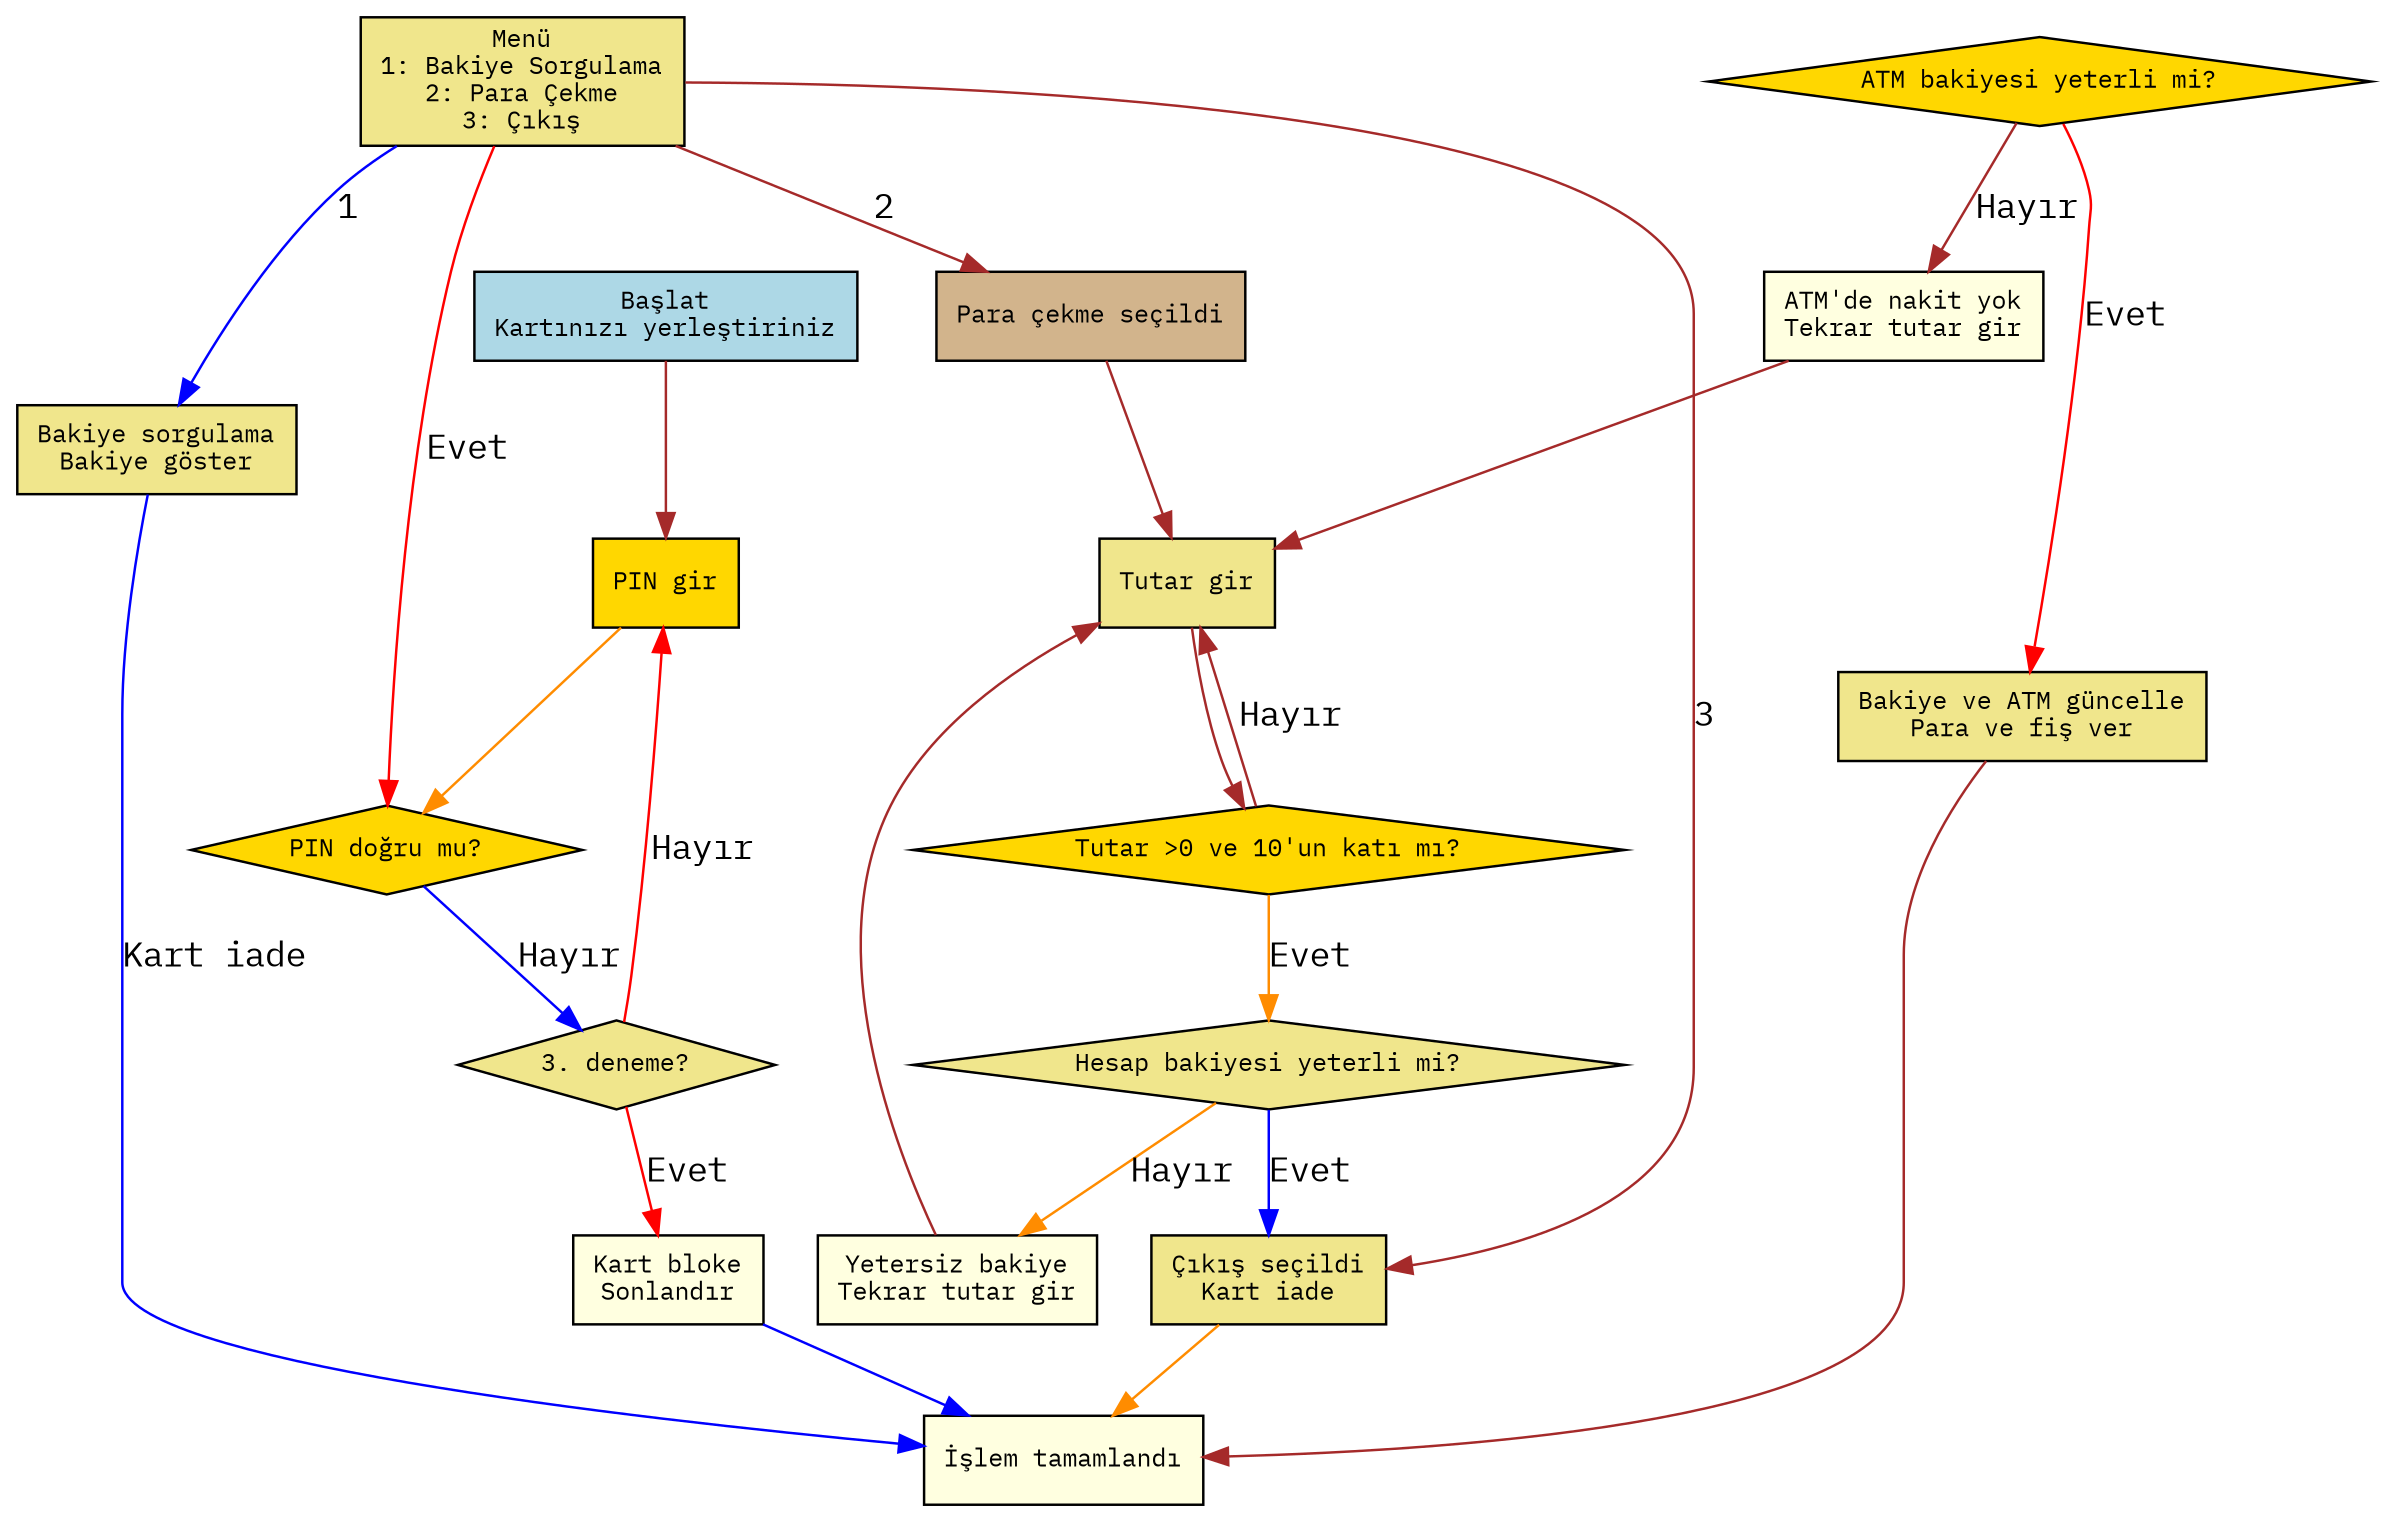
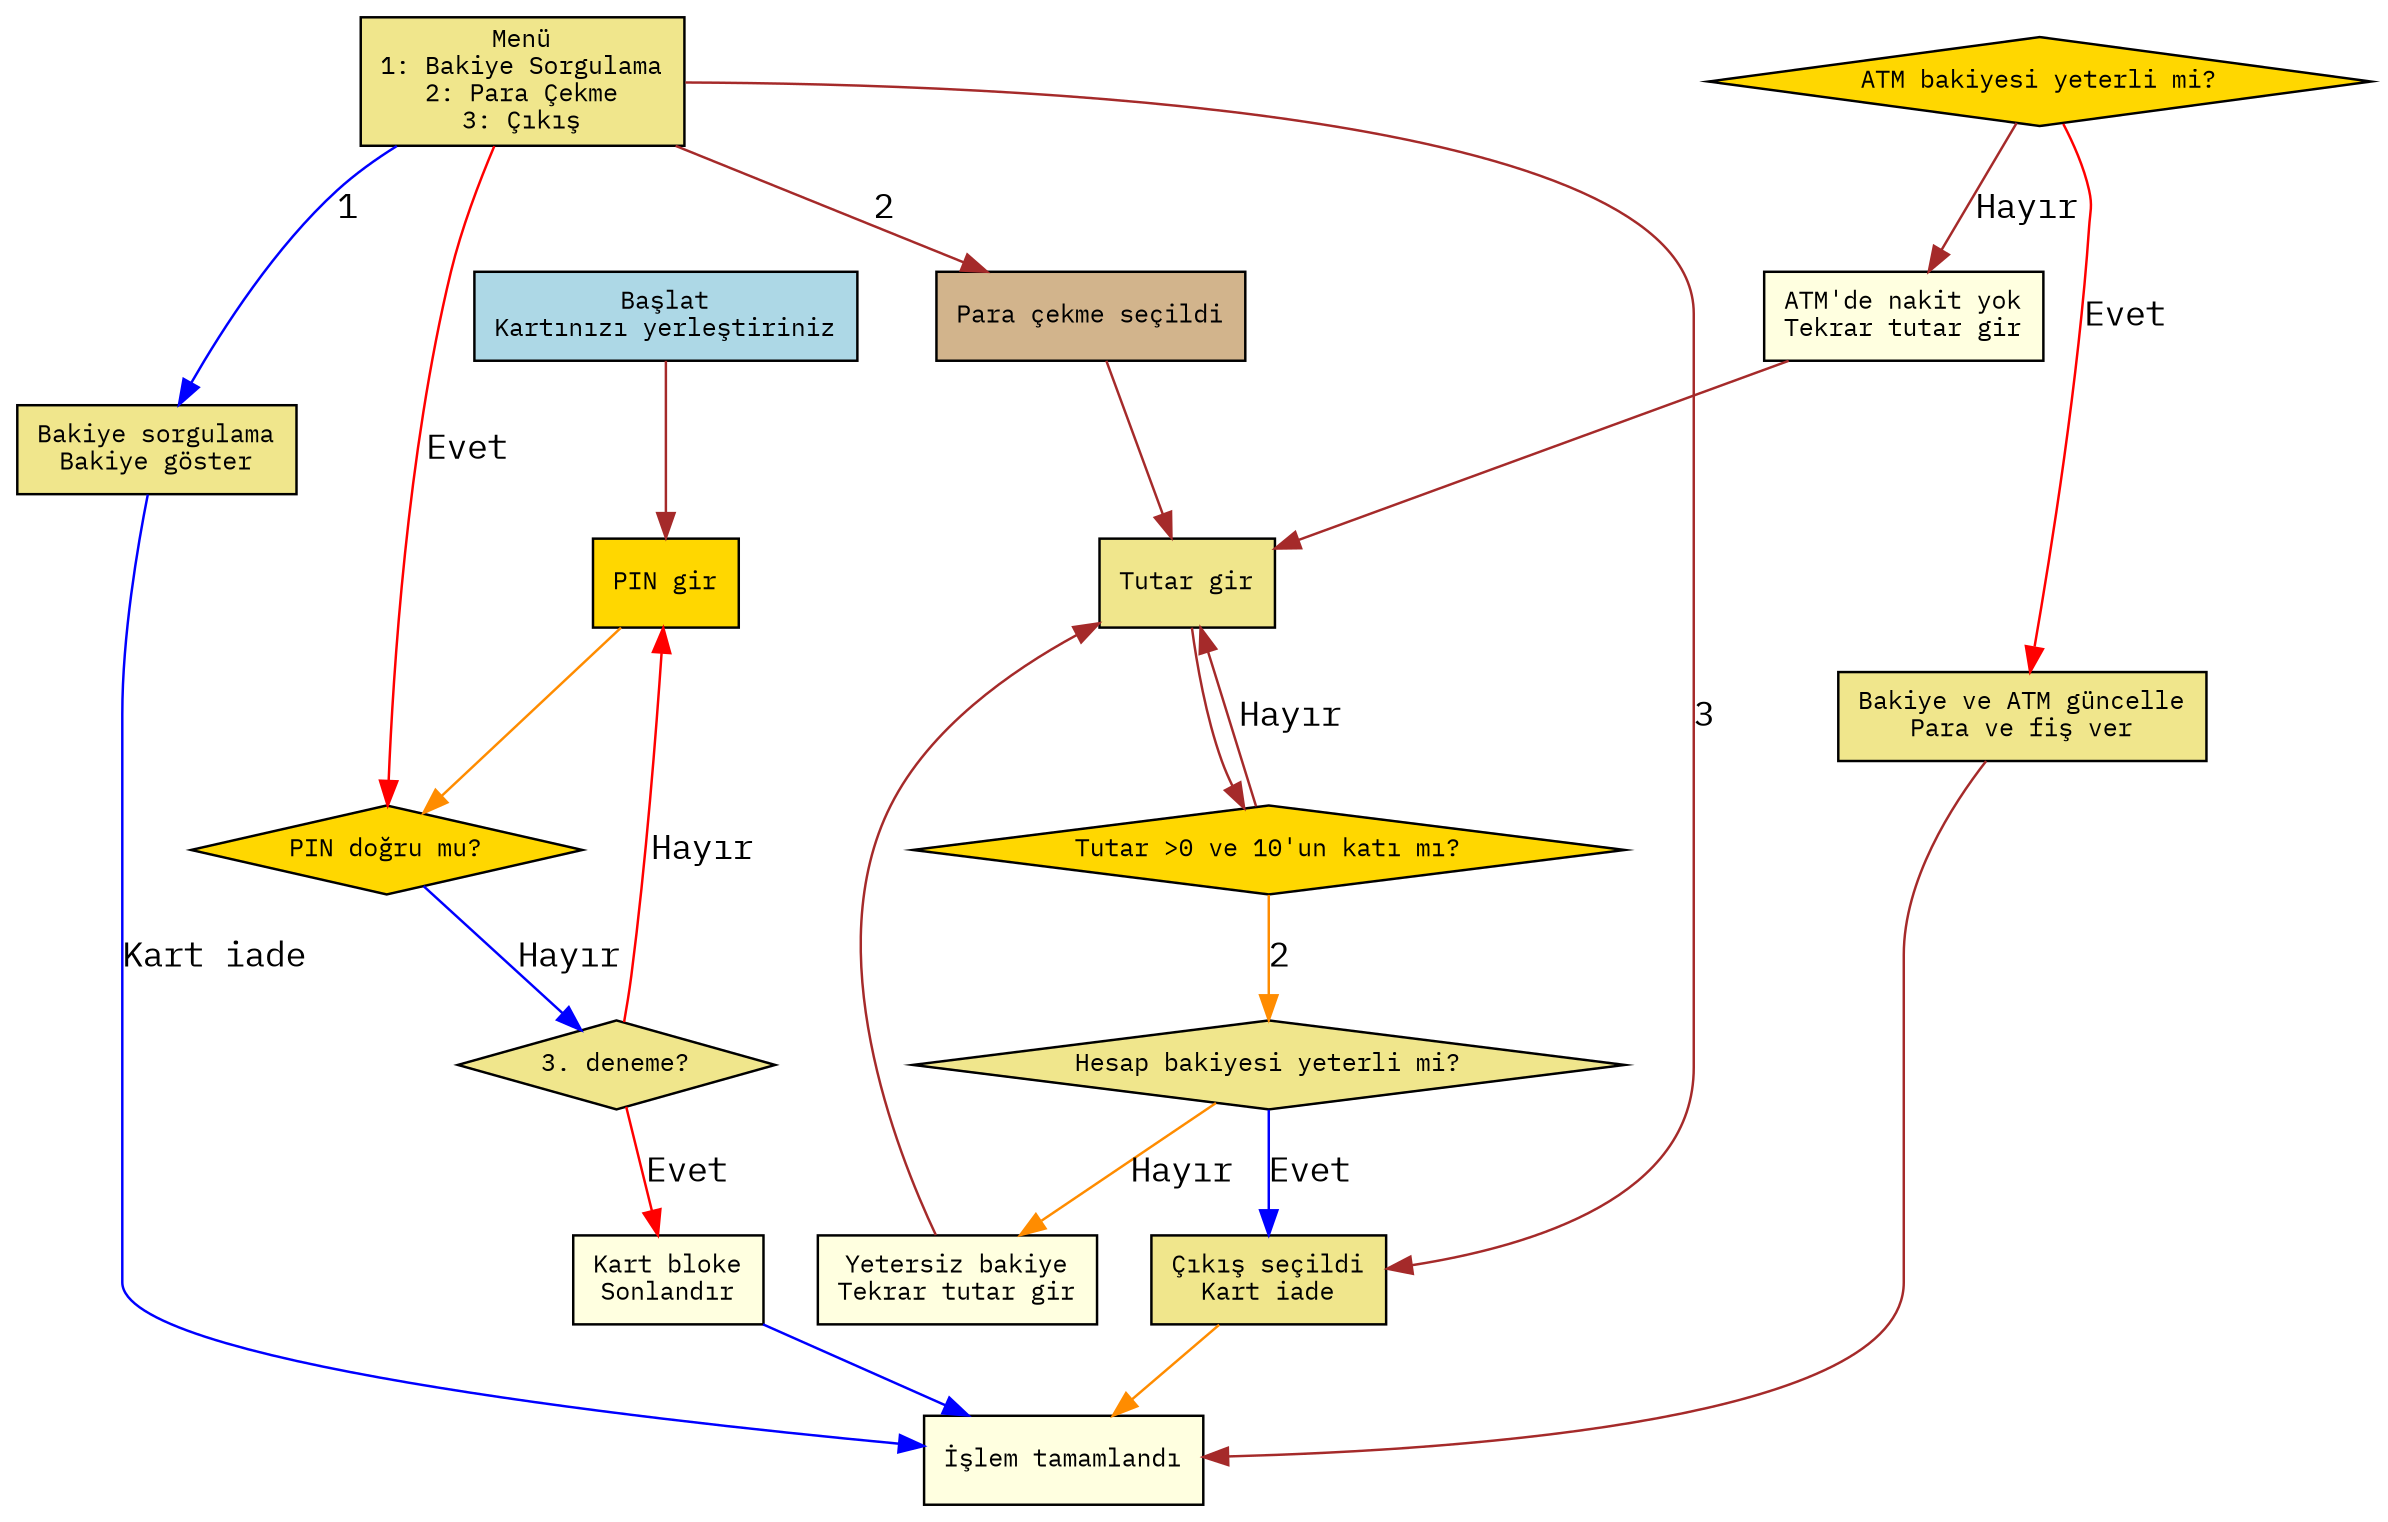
(1311, 957) -> (1280, 957)
